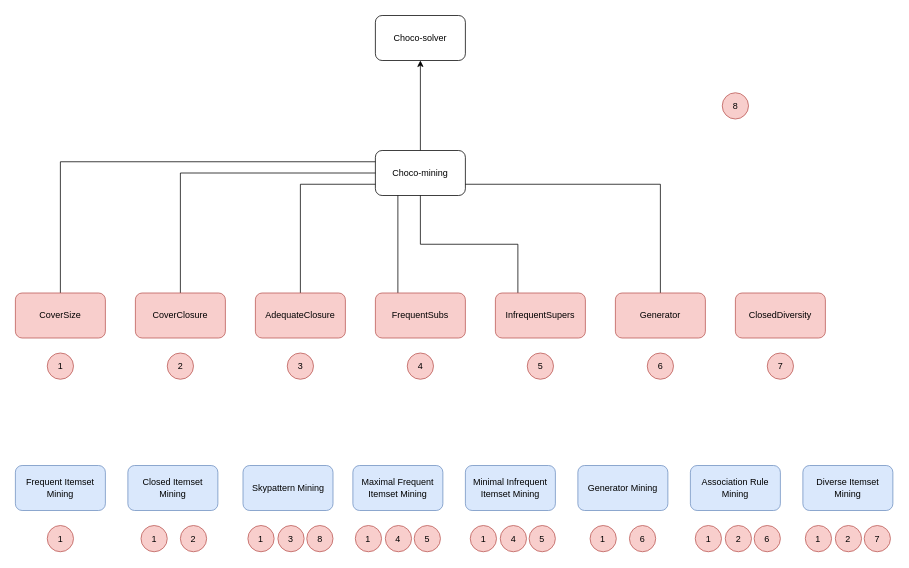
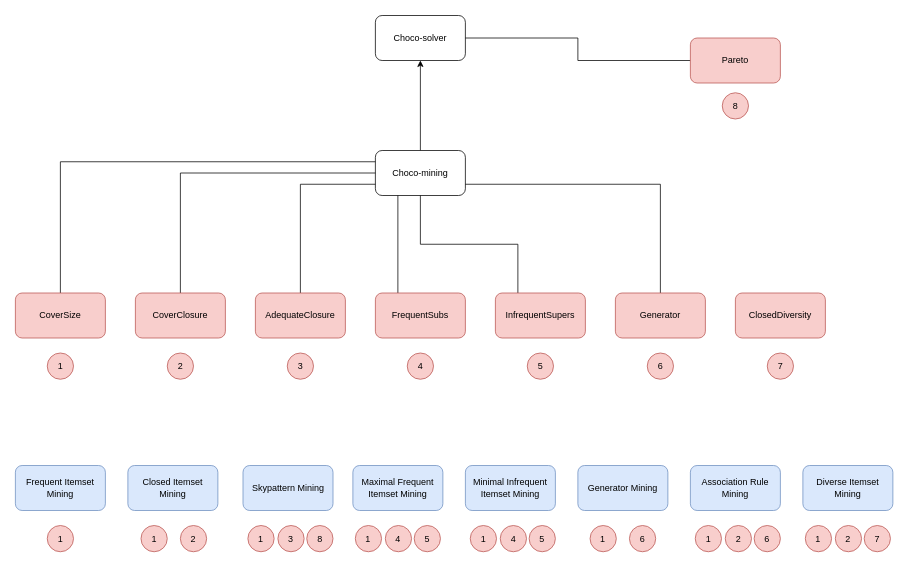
none -> (622, 60)
none -> (735, 60)
